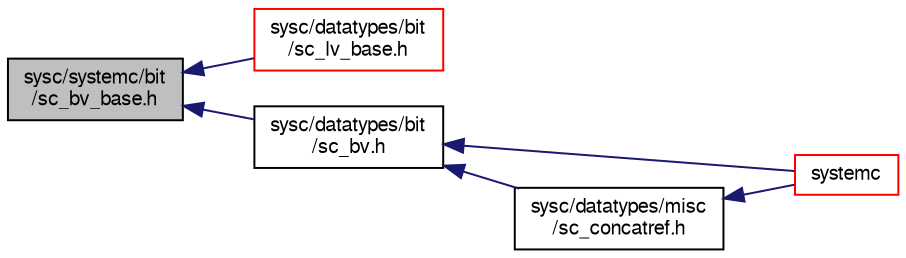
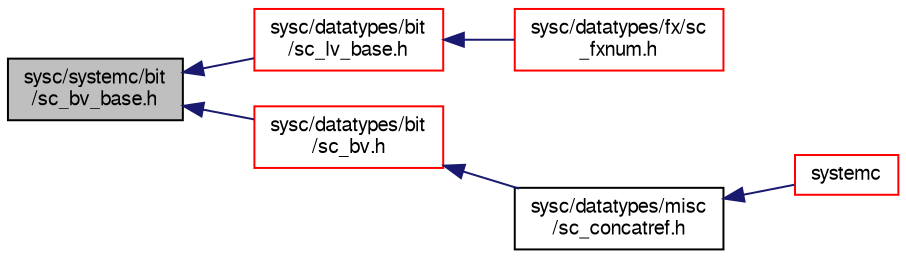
none -> (619, 40)
(349, 137) -> (349, 137)
(629, 158) -> none
